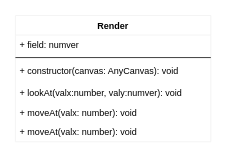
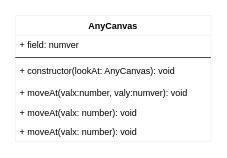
(113, 26) -> (113, 26)
(108, 71) -> (107, 71)
(107, 93) -> (109, 93)
